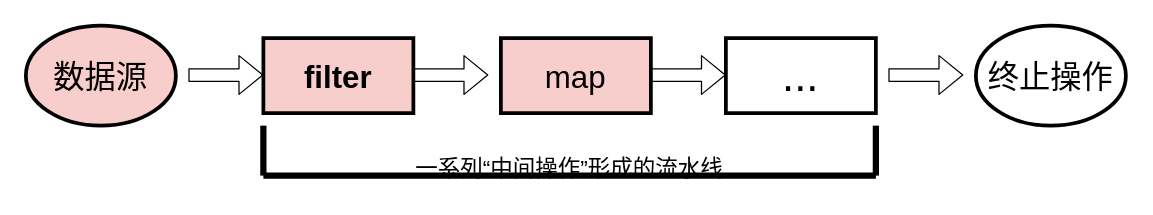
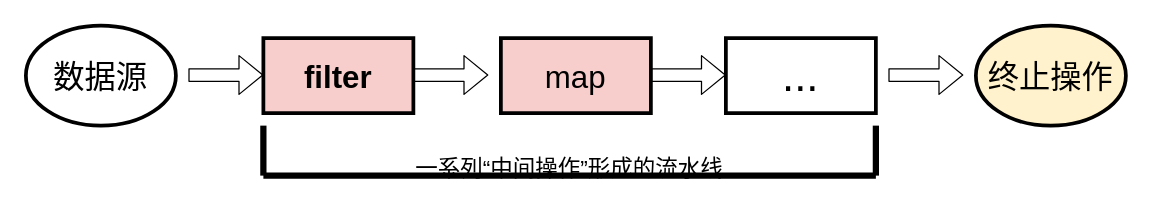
(101, 76) -> (101, 76)
(1051, 76) -> (1051, 76)
